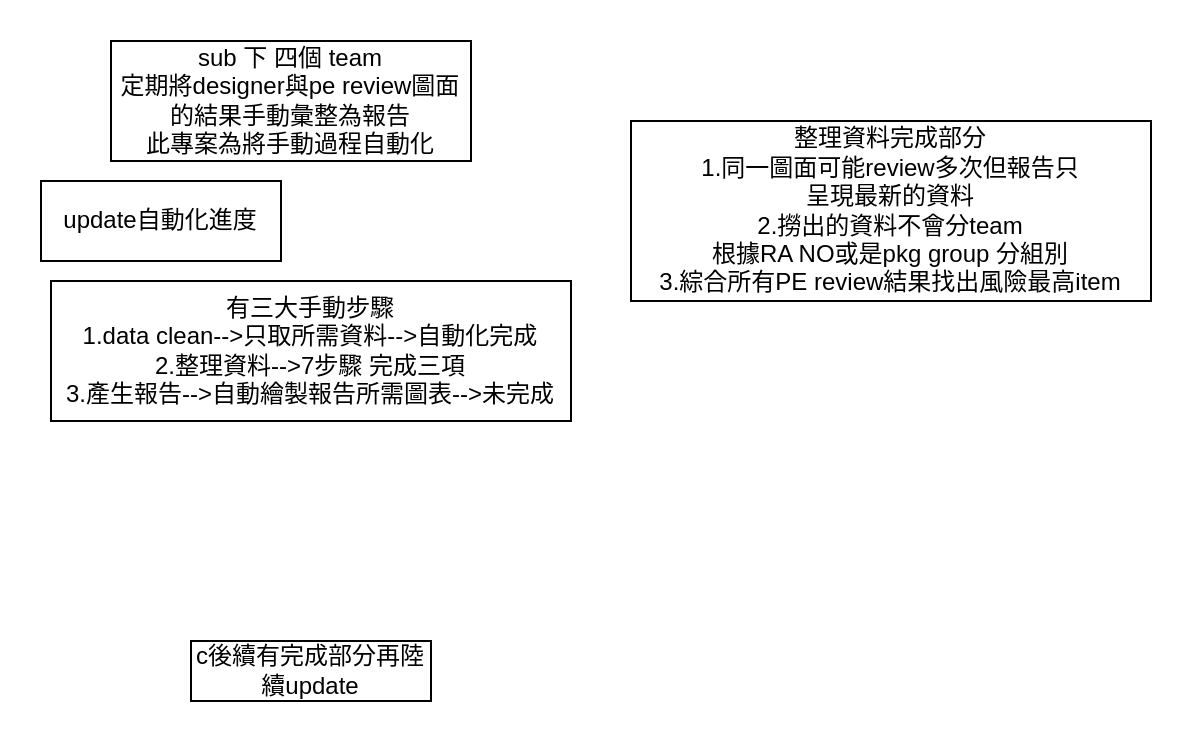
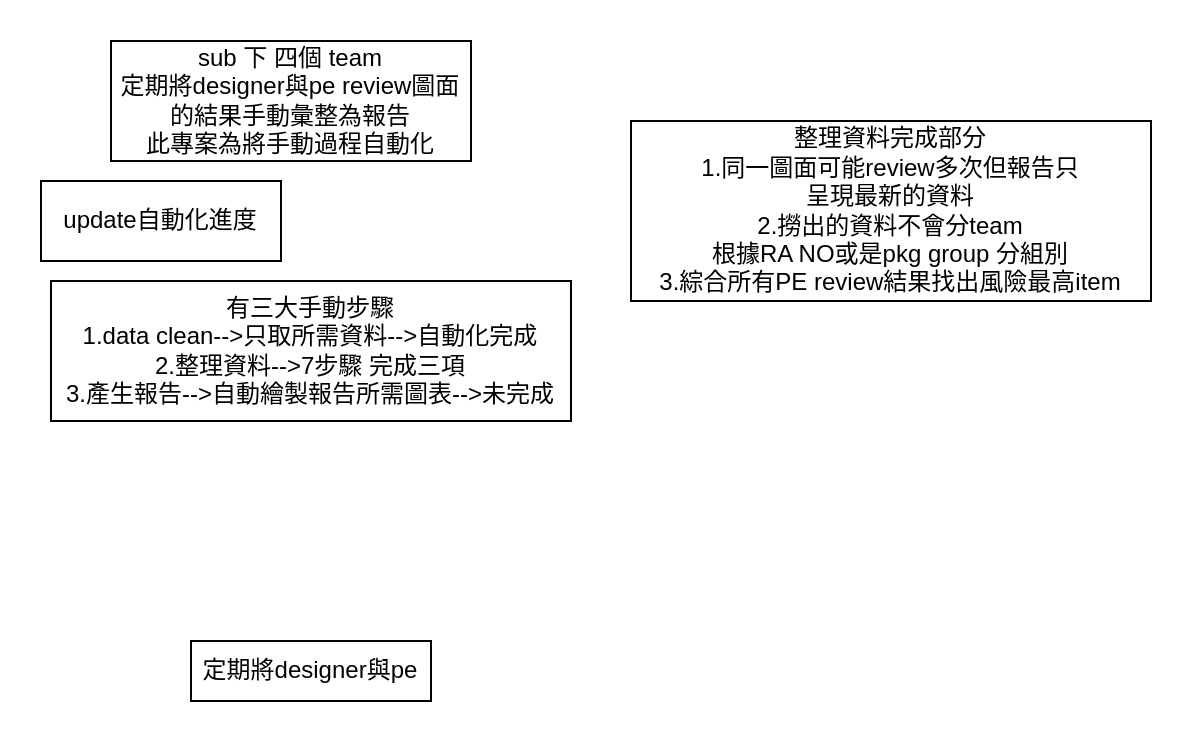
(311, 671) -> (311, 671)
